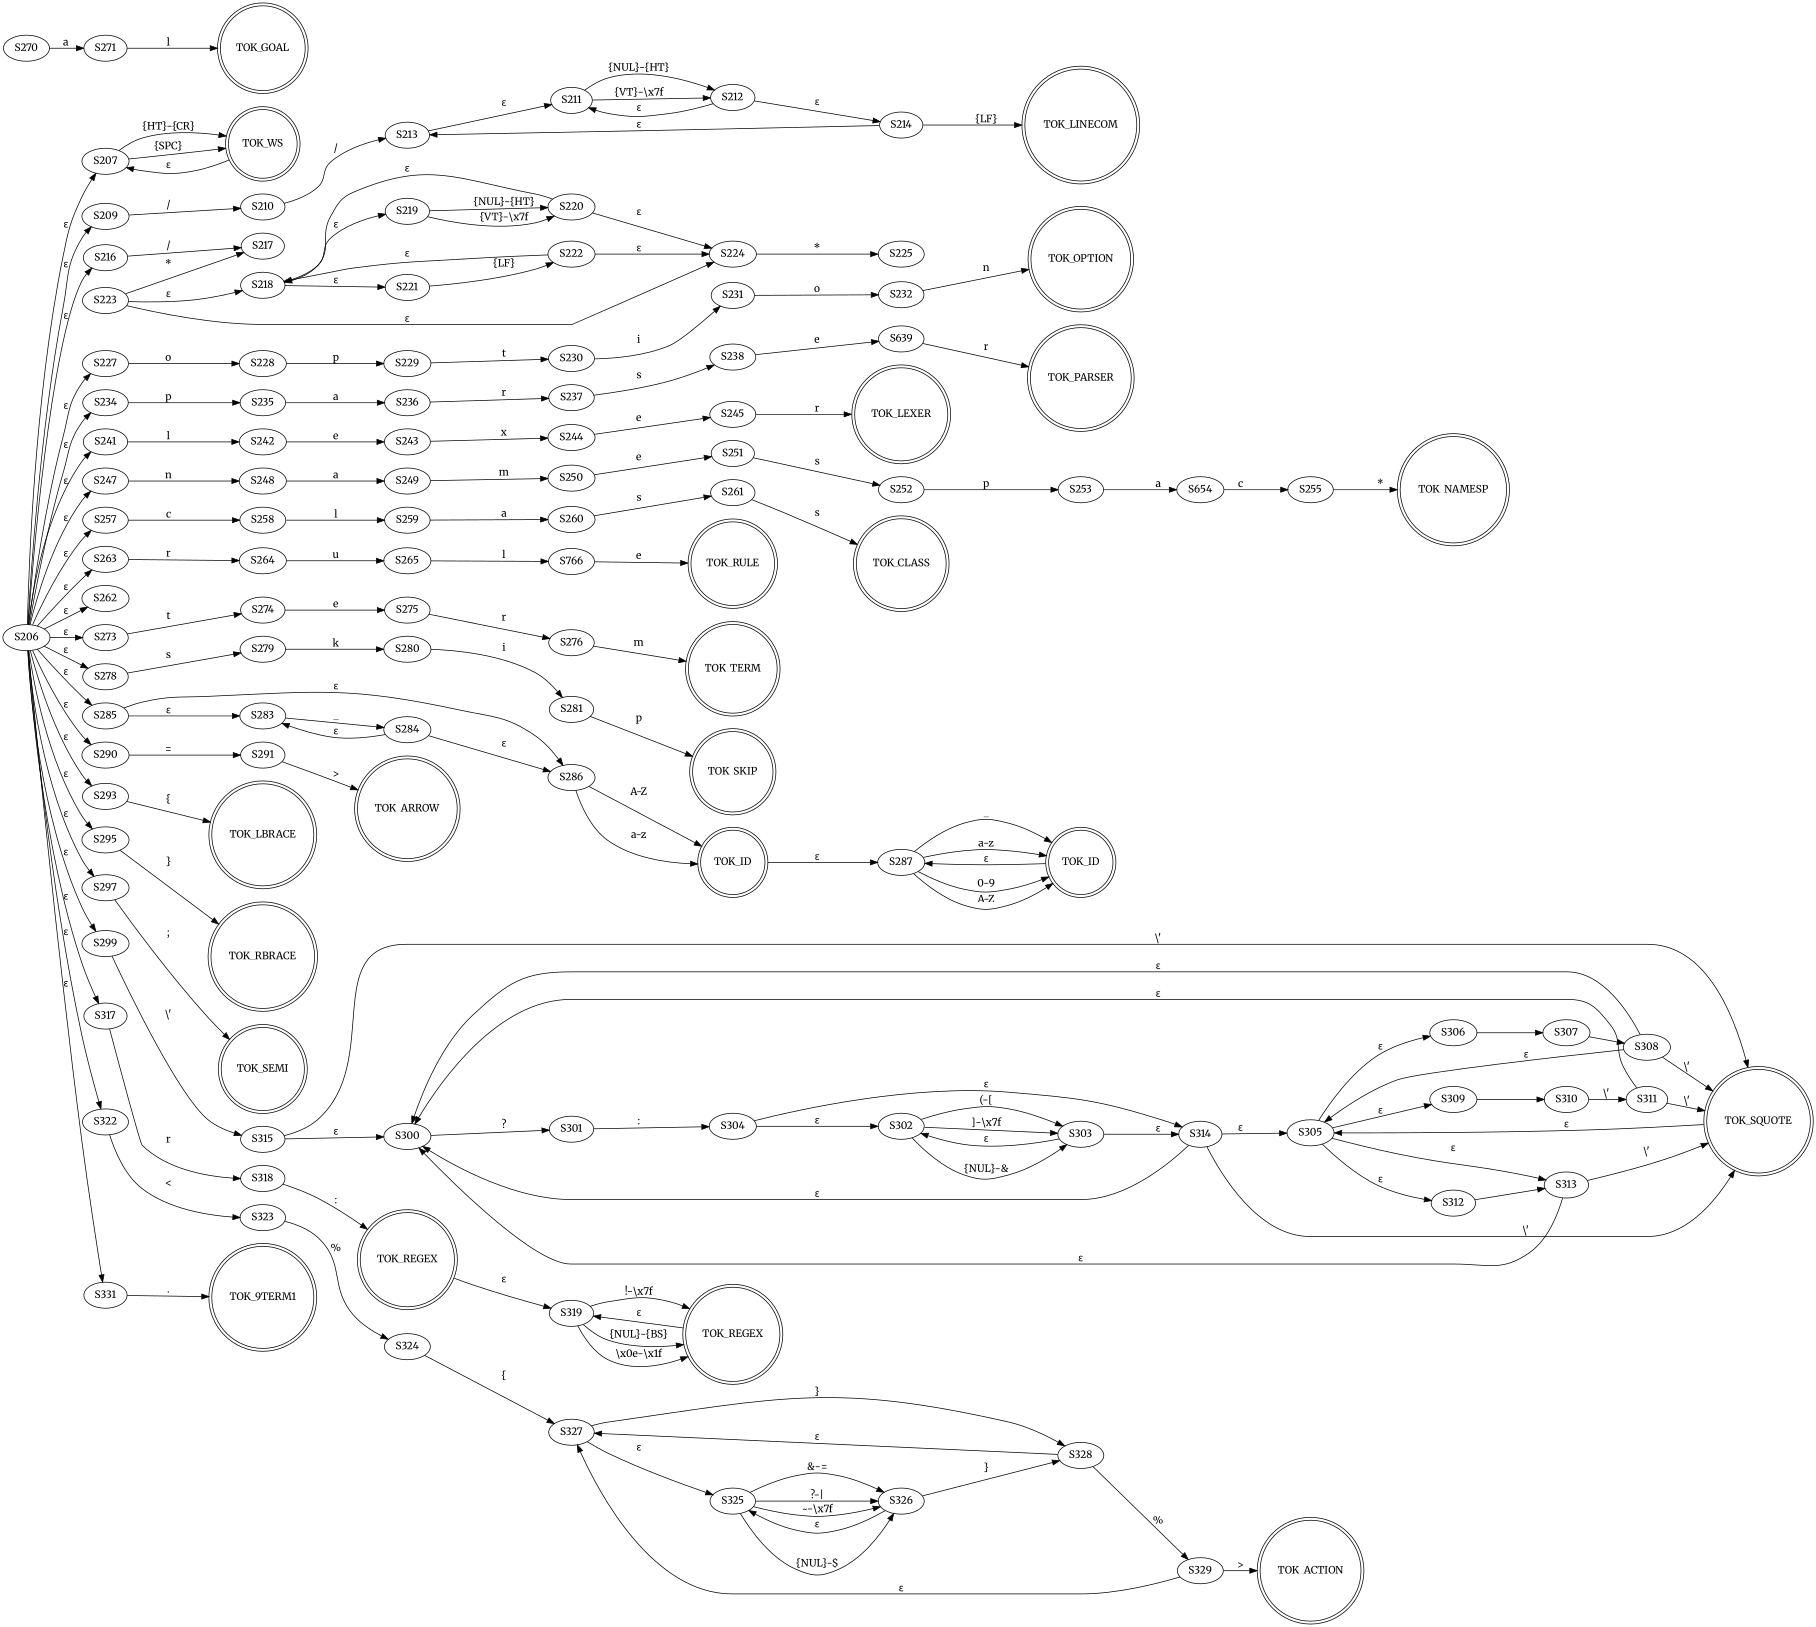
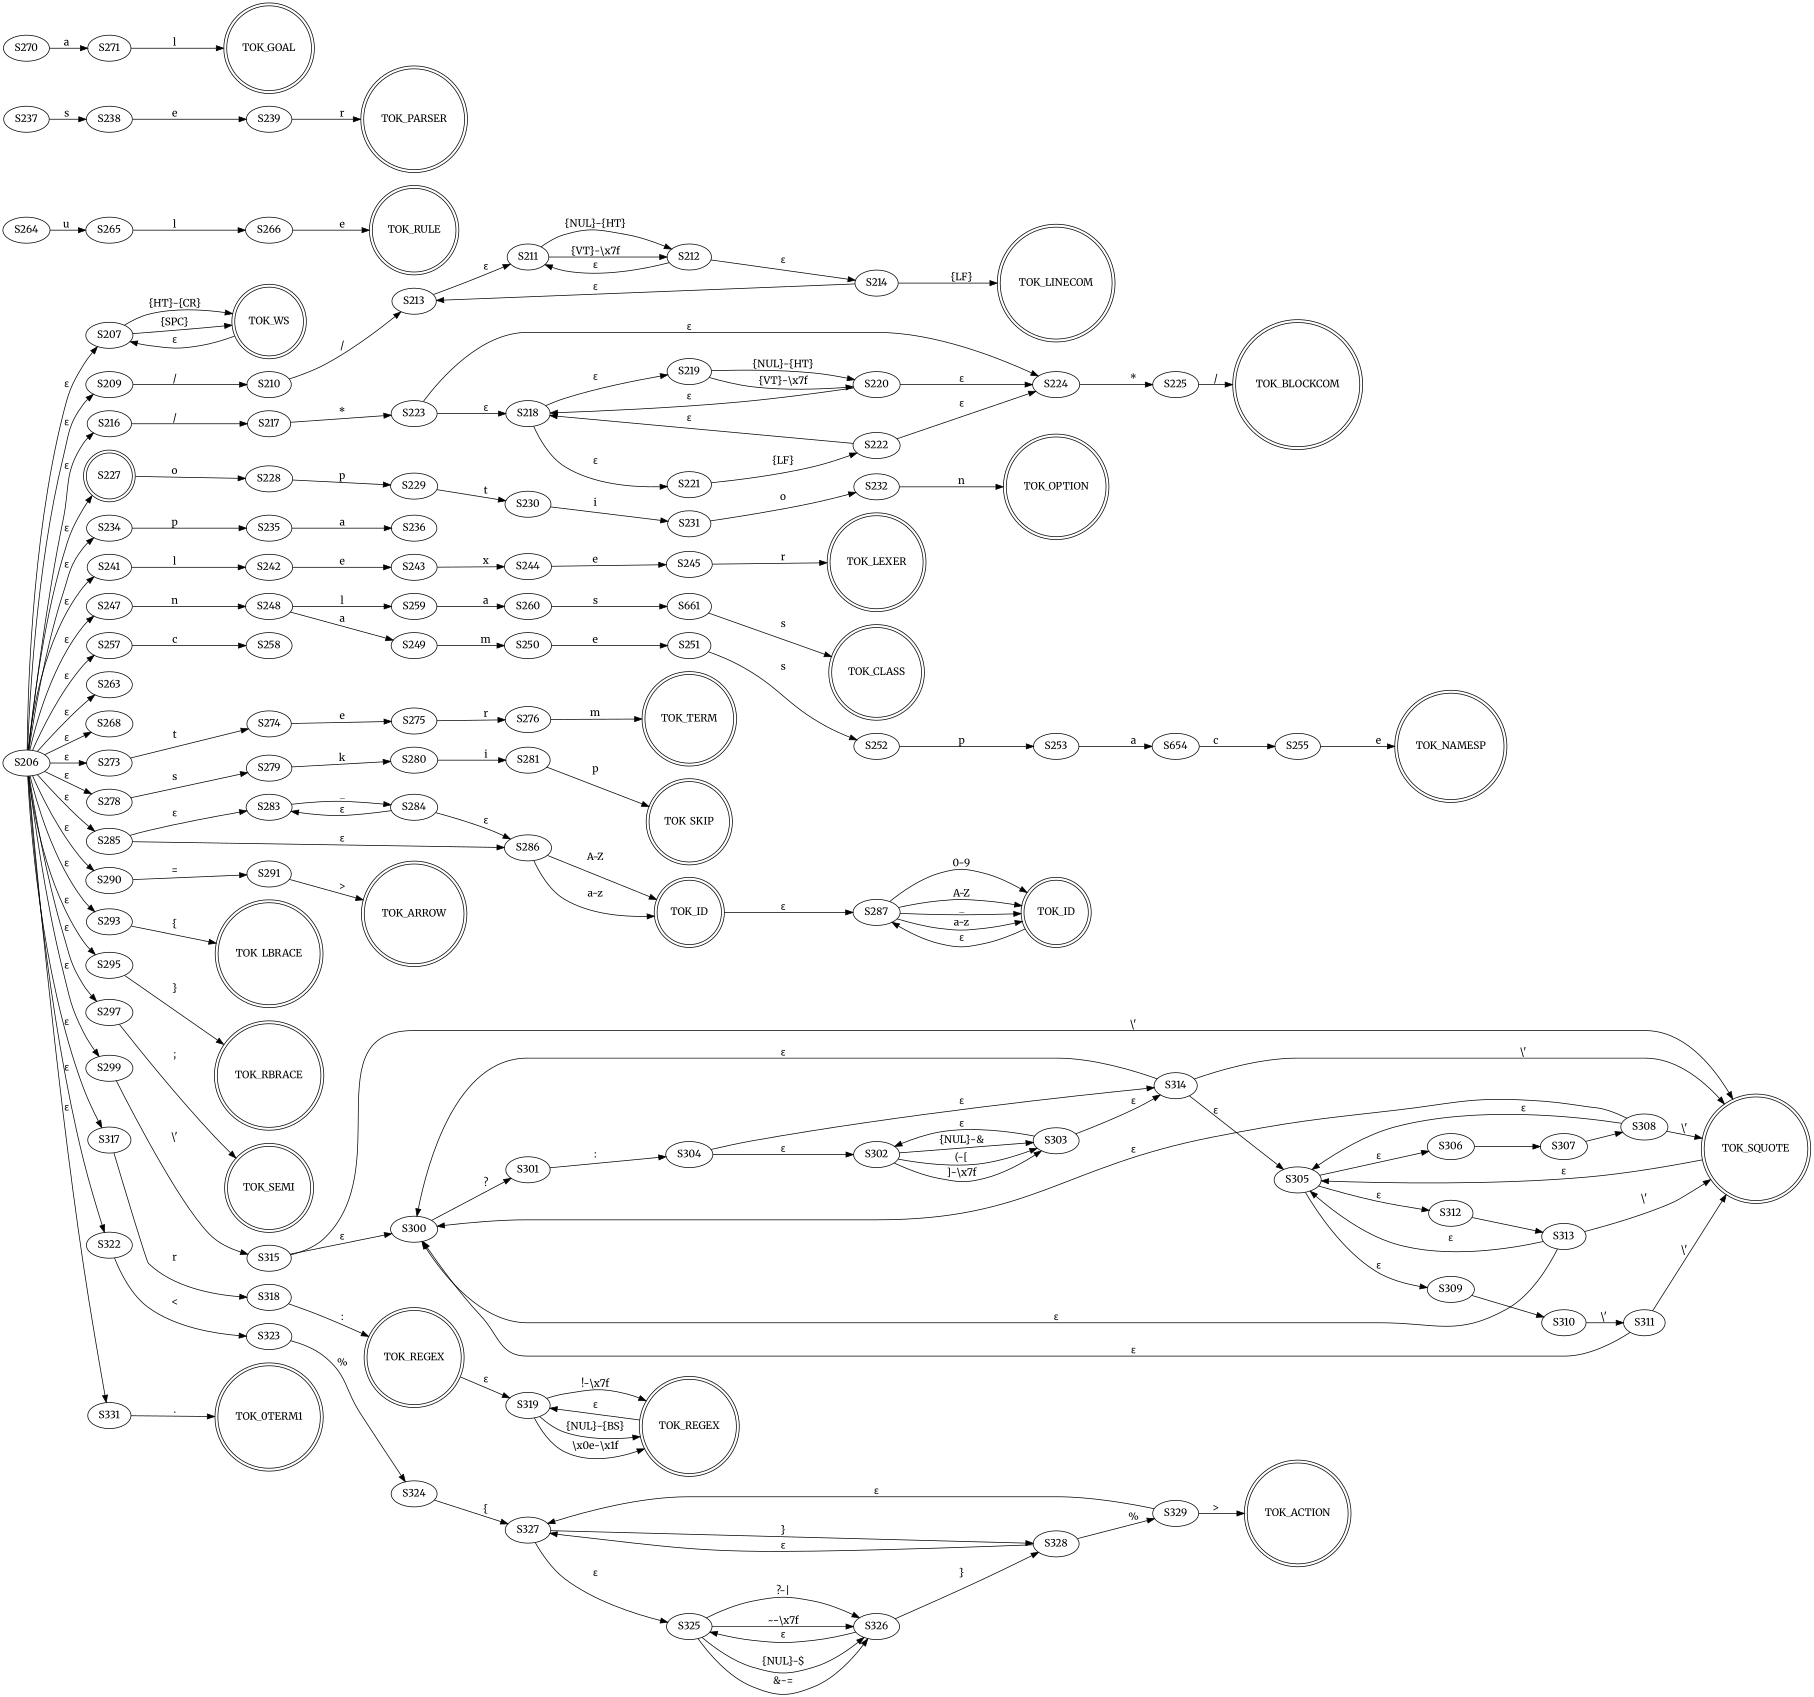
(181, 274) -> (337, 419)
(901, 339) -> (269, 119)
(105, 364) -> (109, 476)
none -> (1298, 385)
(486, 400) -> none
(1381, 484) -> (1379, 741)
(733, 493) -> (689, 606)
(332, 520) -> (338, 606)
(180, 560) -> none
(571, 562) -> (269, 230)
(105, 598) -> (109, 724)
(1435, 1161) -> (1423, 1249)
(263, 1297) -> (269, 1417)
